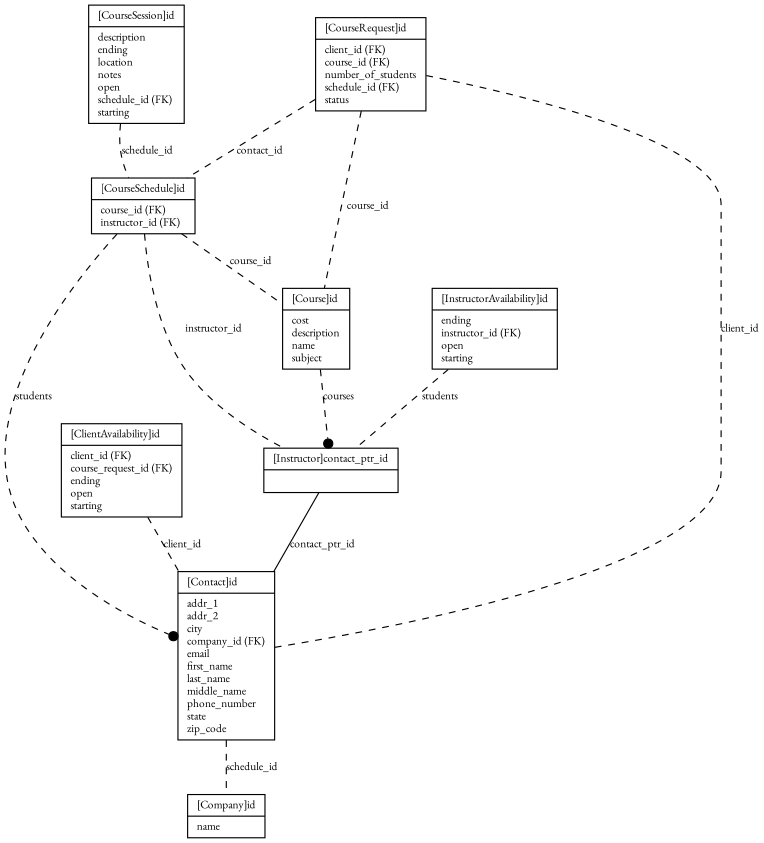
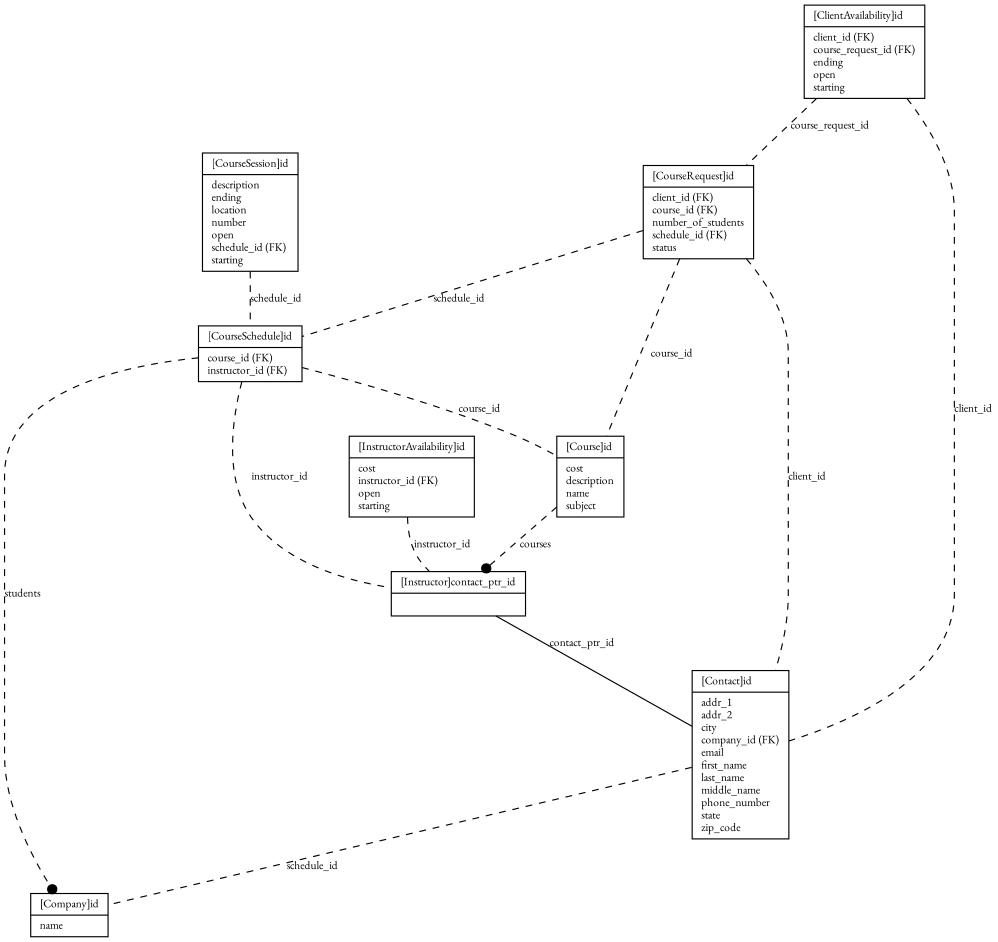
(110, 75) -> (229, 222)
none -> (781, 132)
(260, 151) -> (460, 299)
(457, 320) -> (367, 468)
(440, 396) -> (442, 544)
(6, 457) -> (5, 562)
